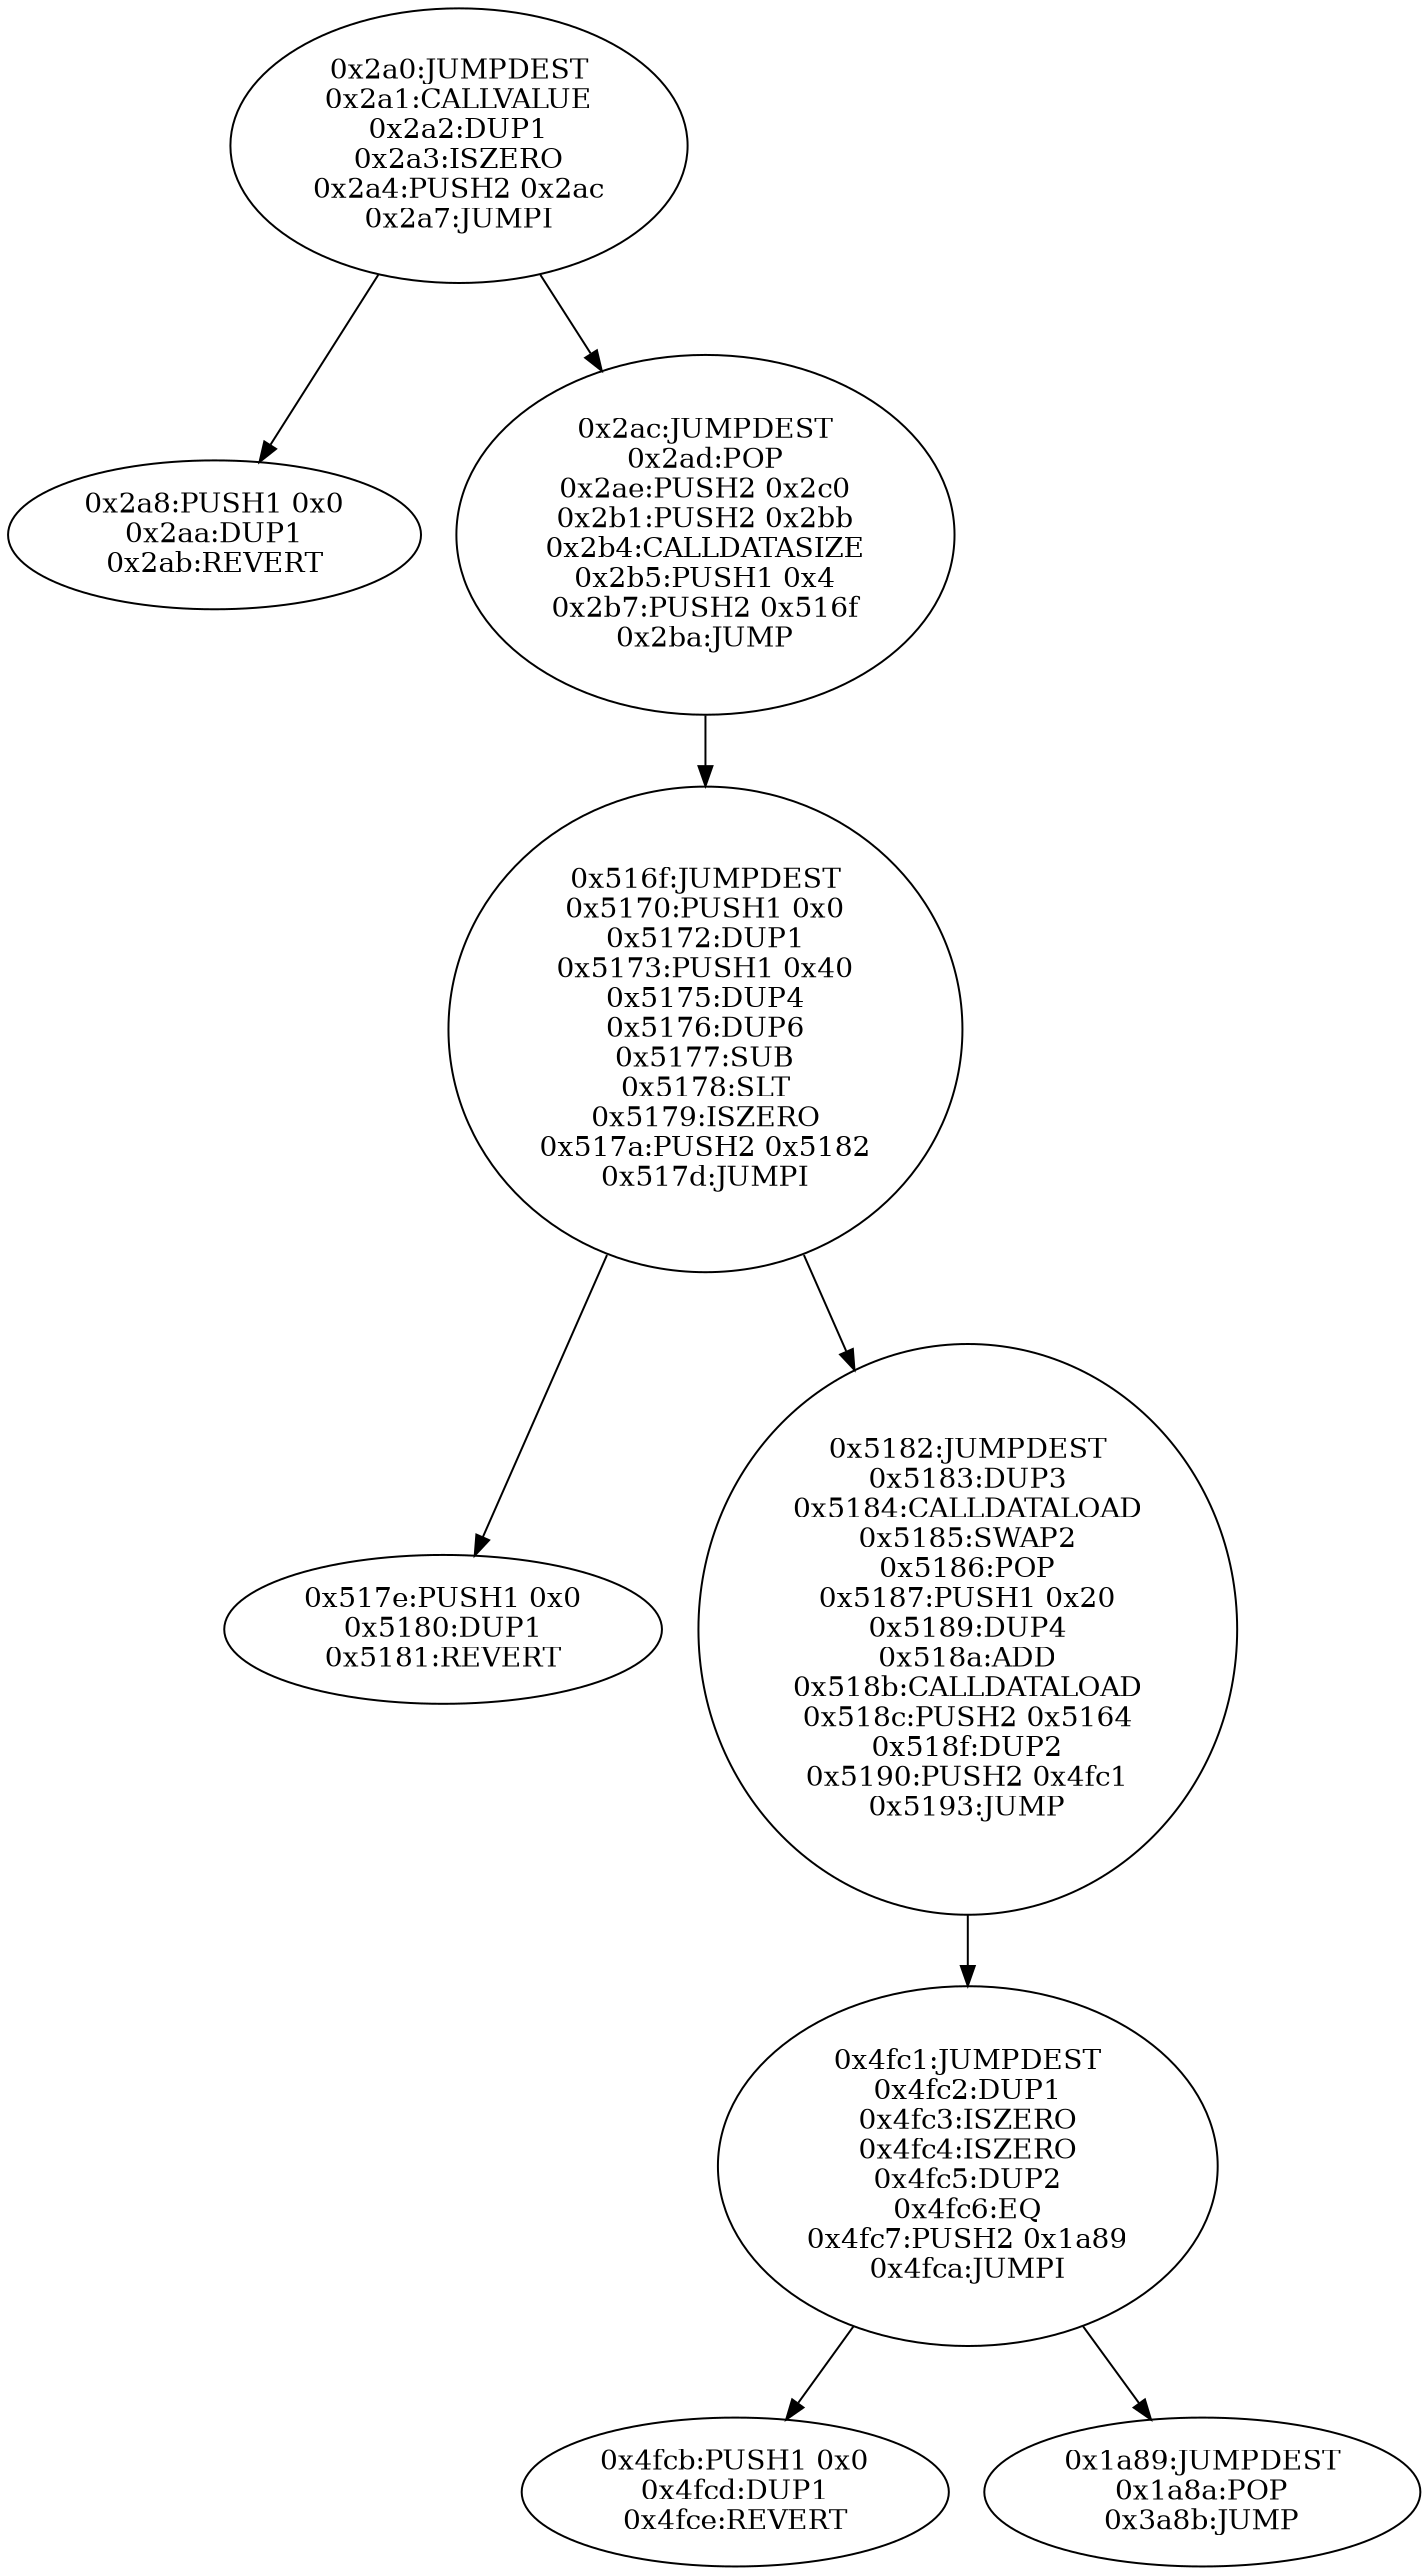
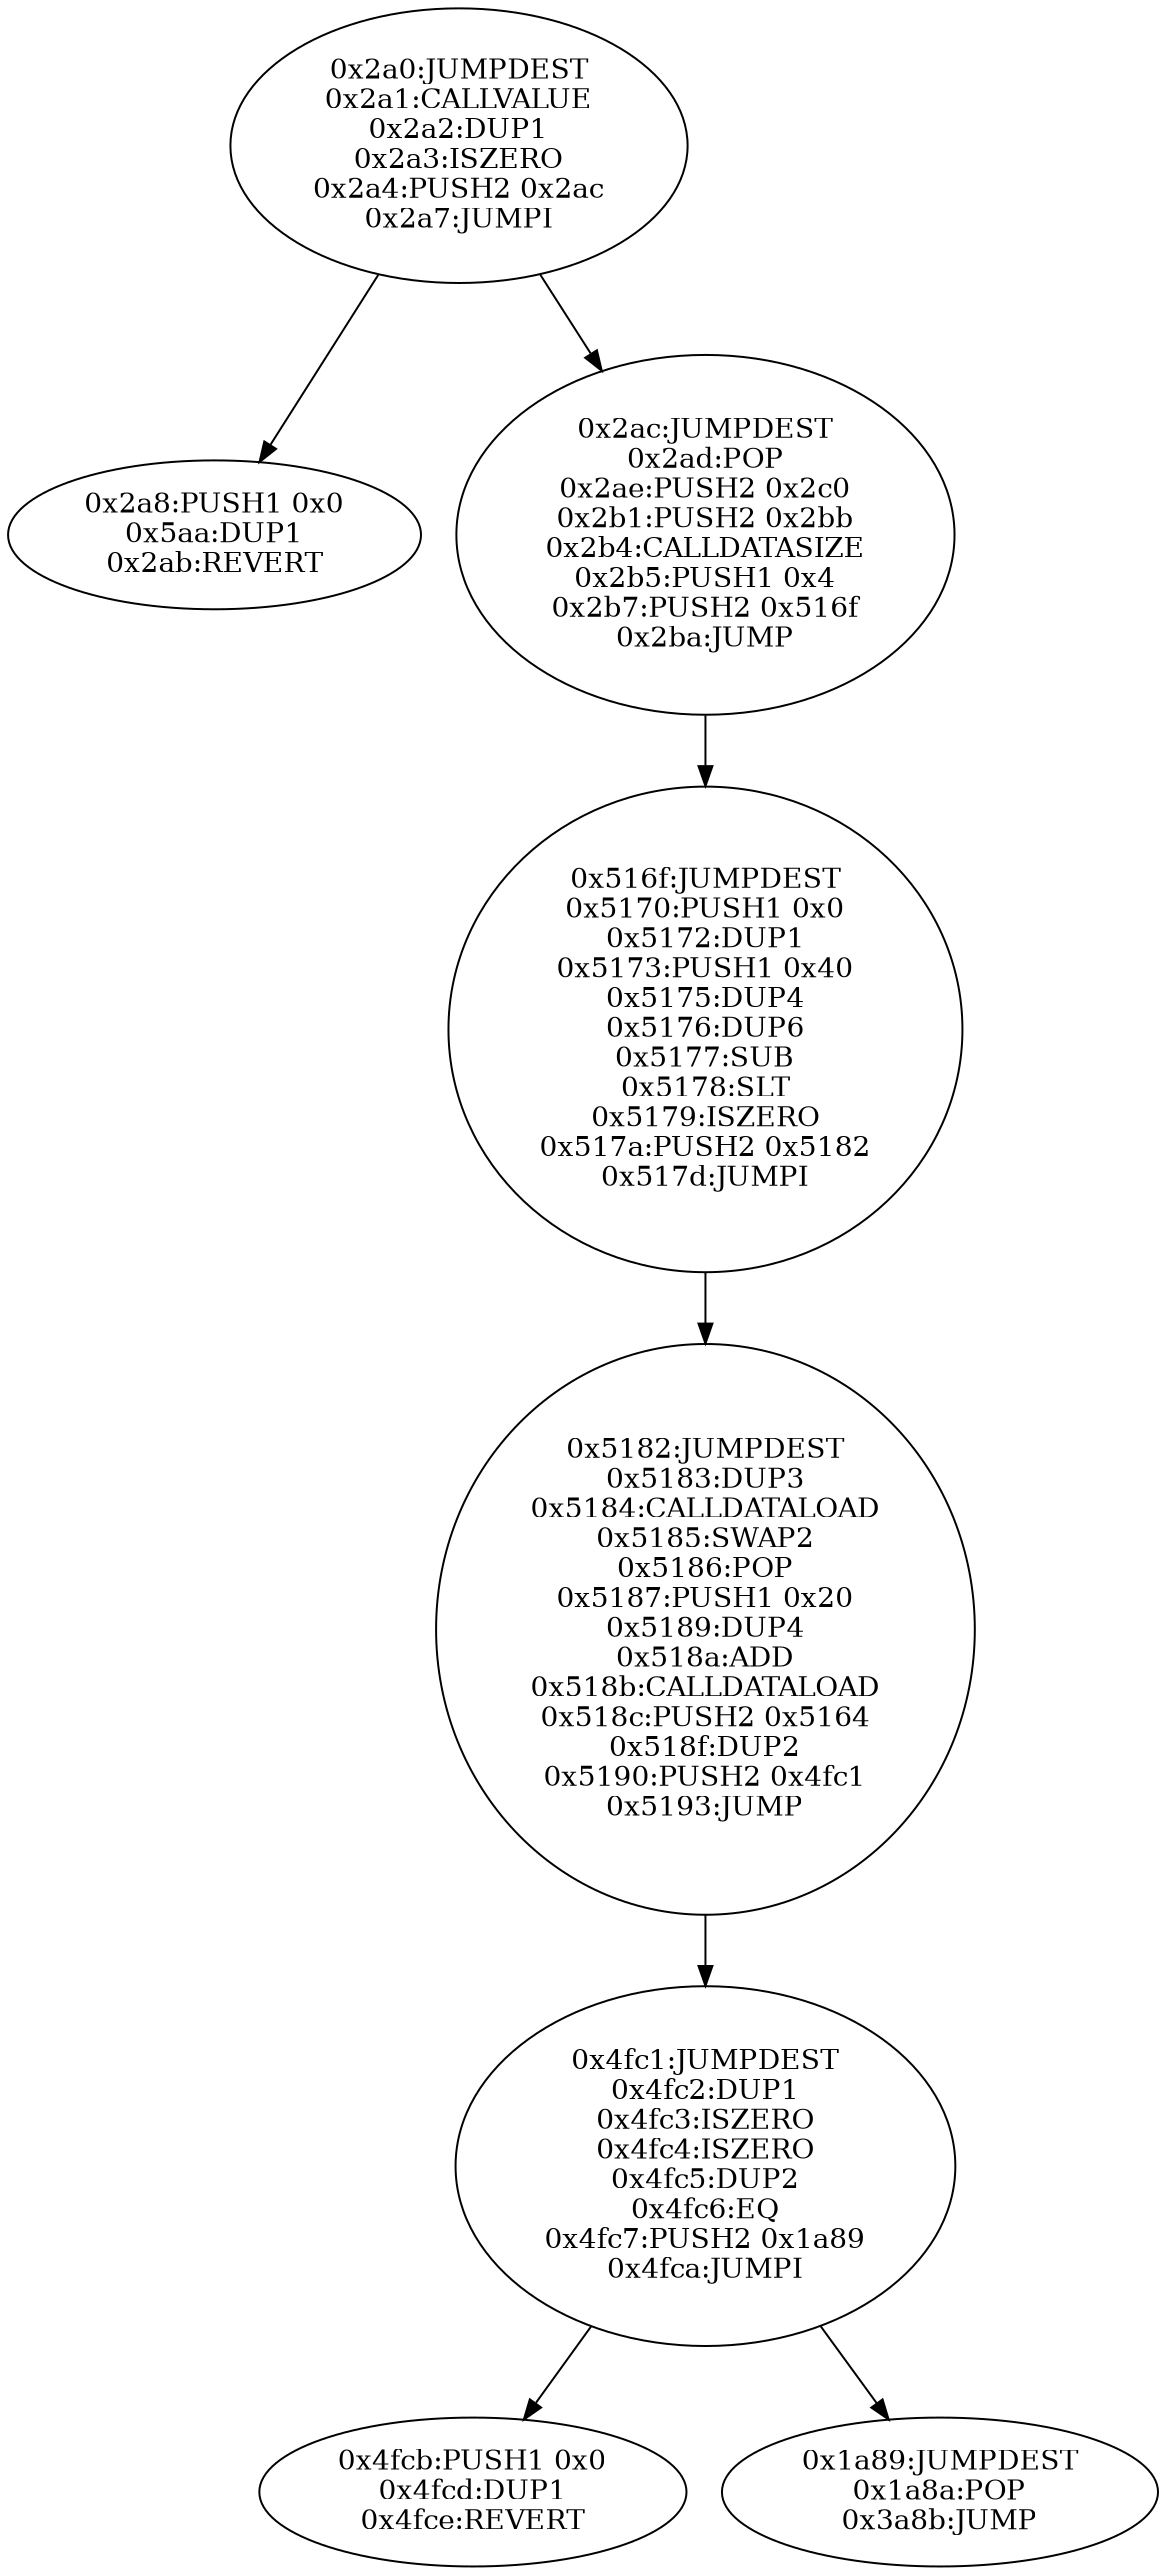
(215, 535) -> (215, 535)
(443, 1629) -> none
